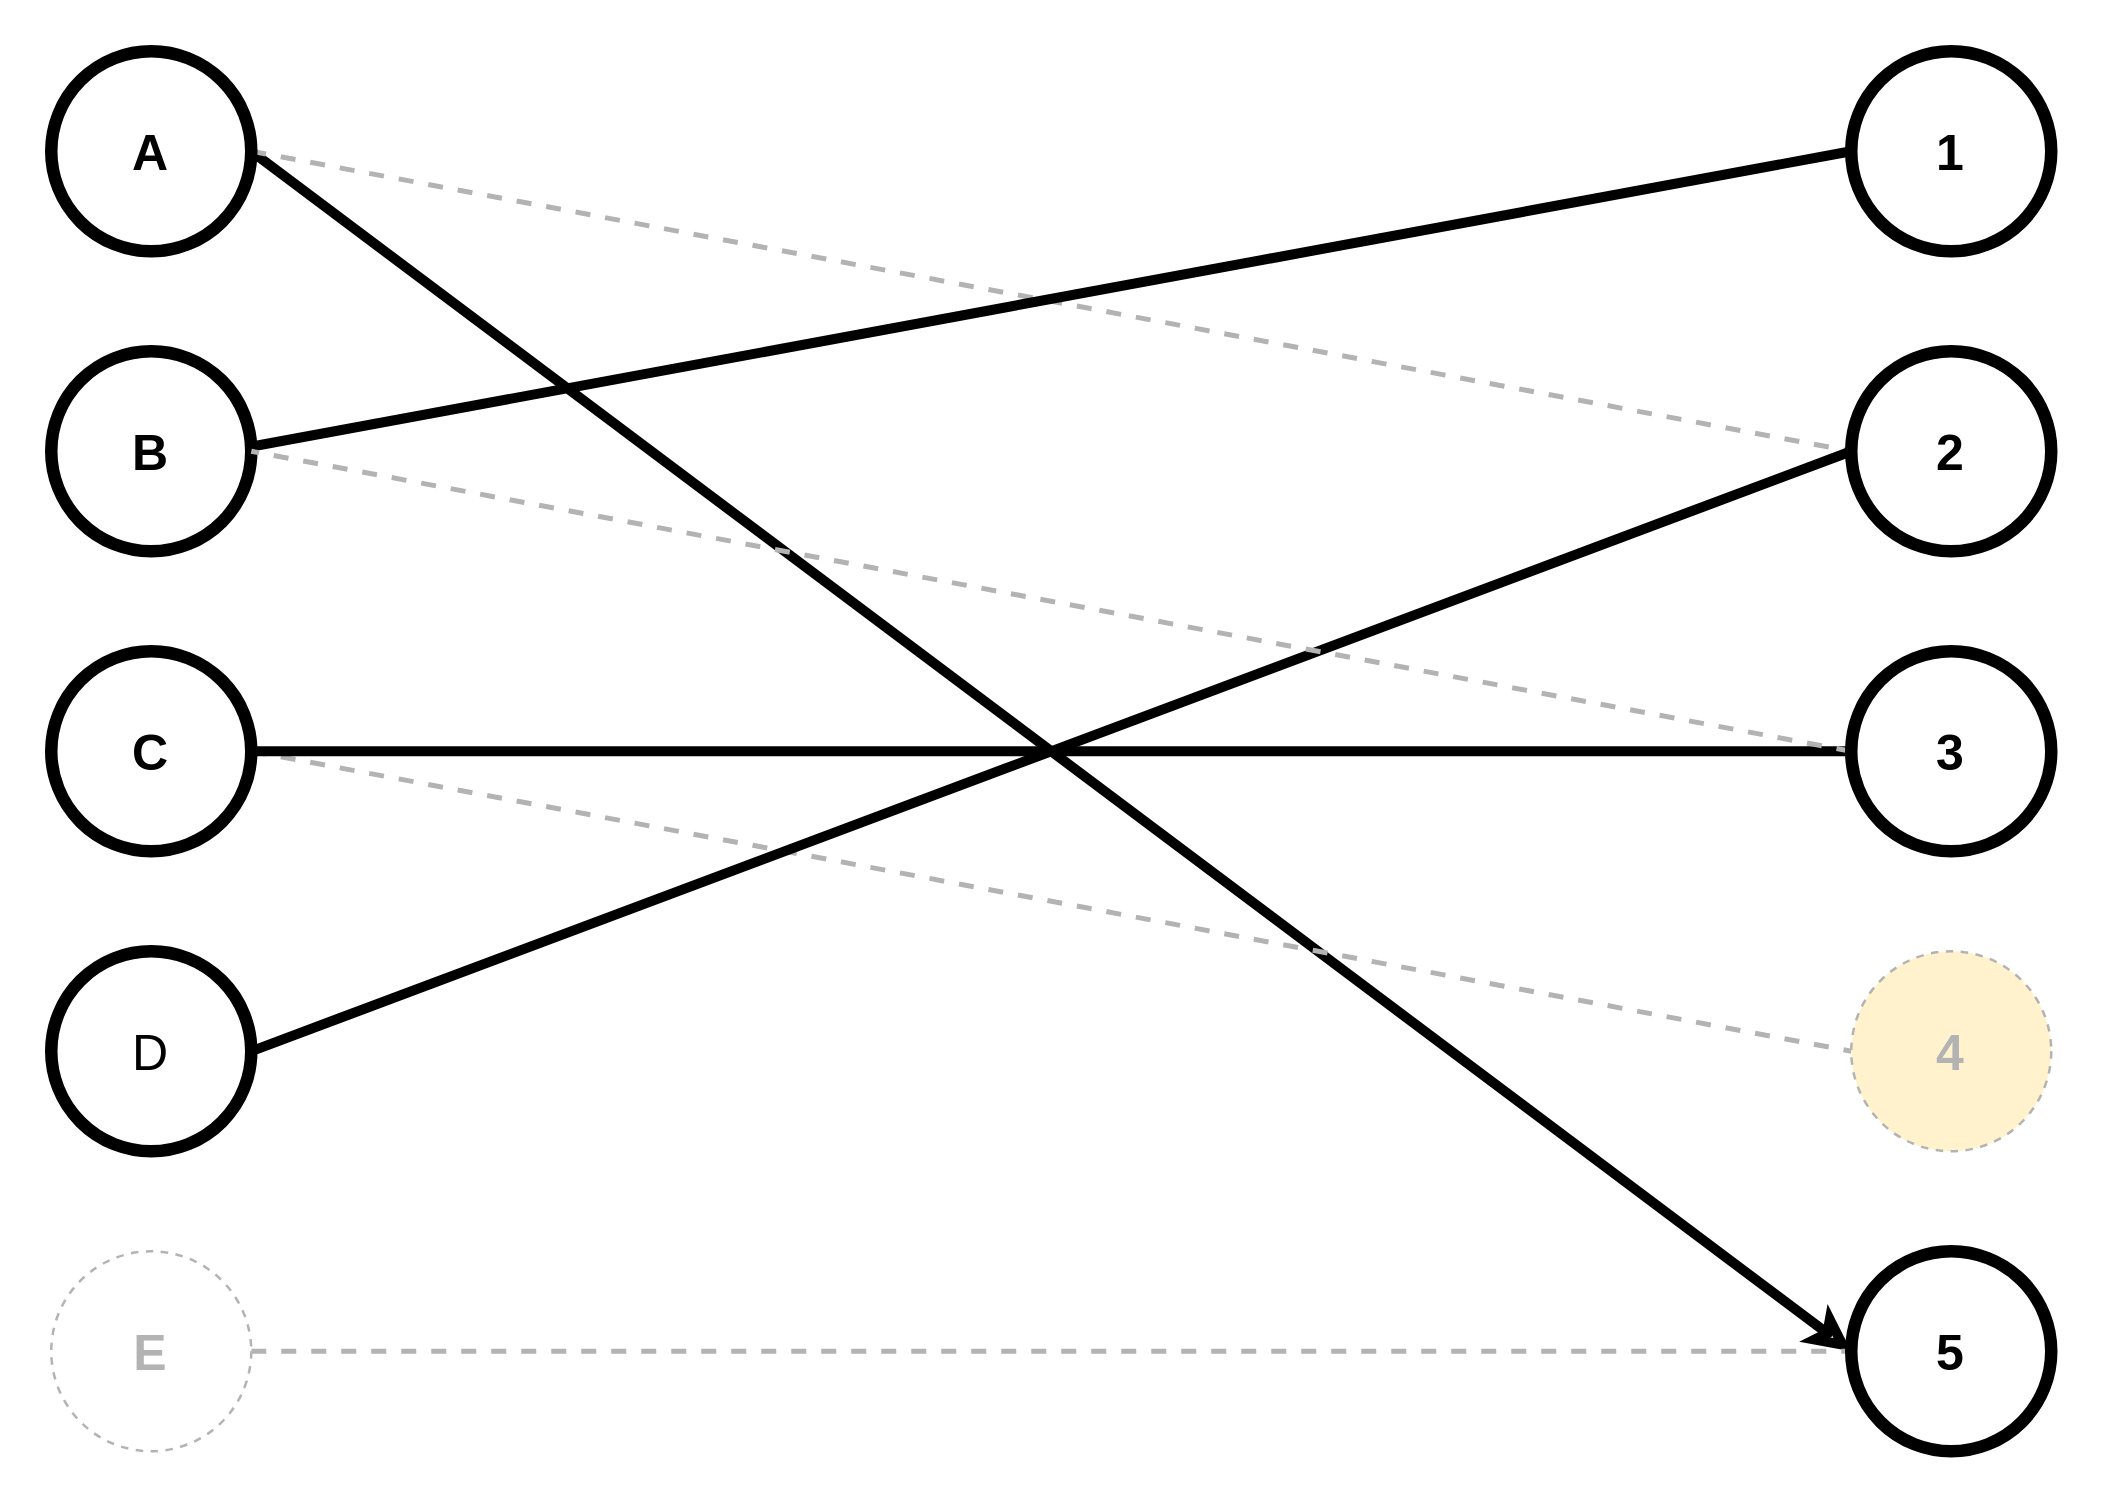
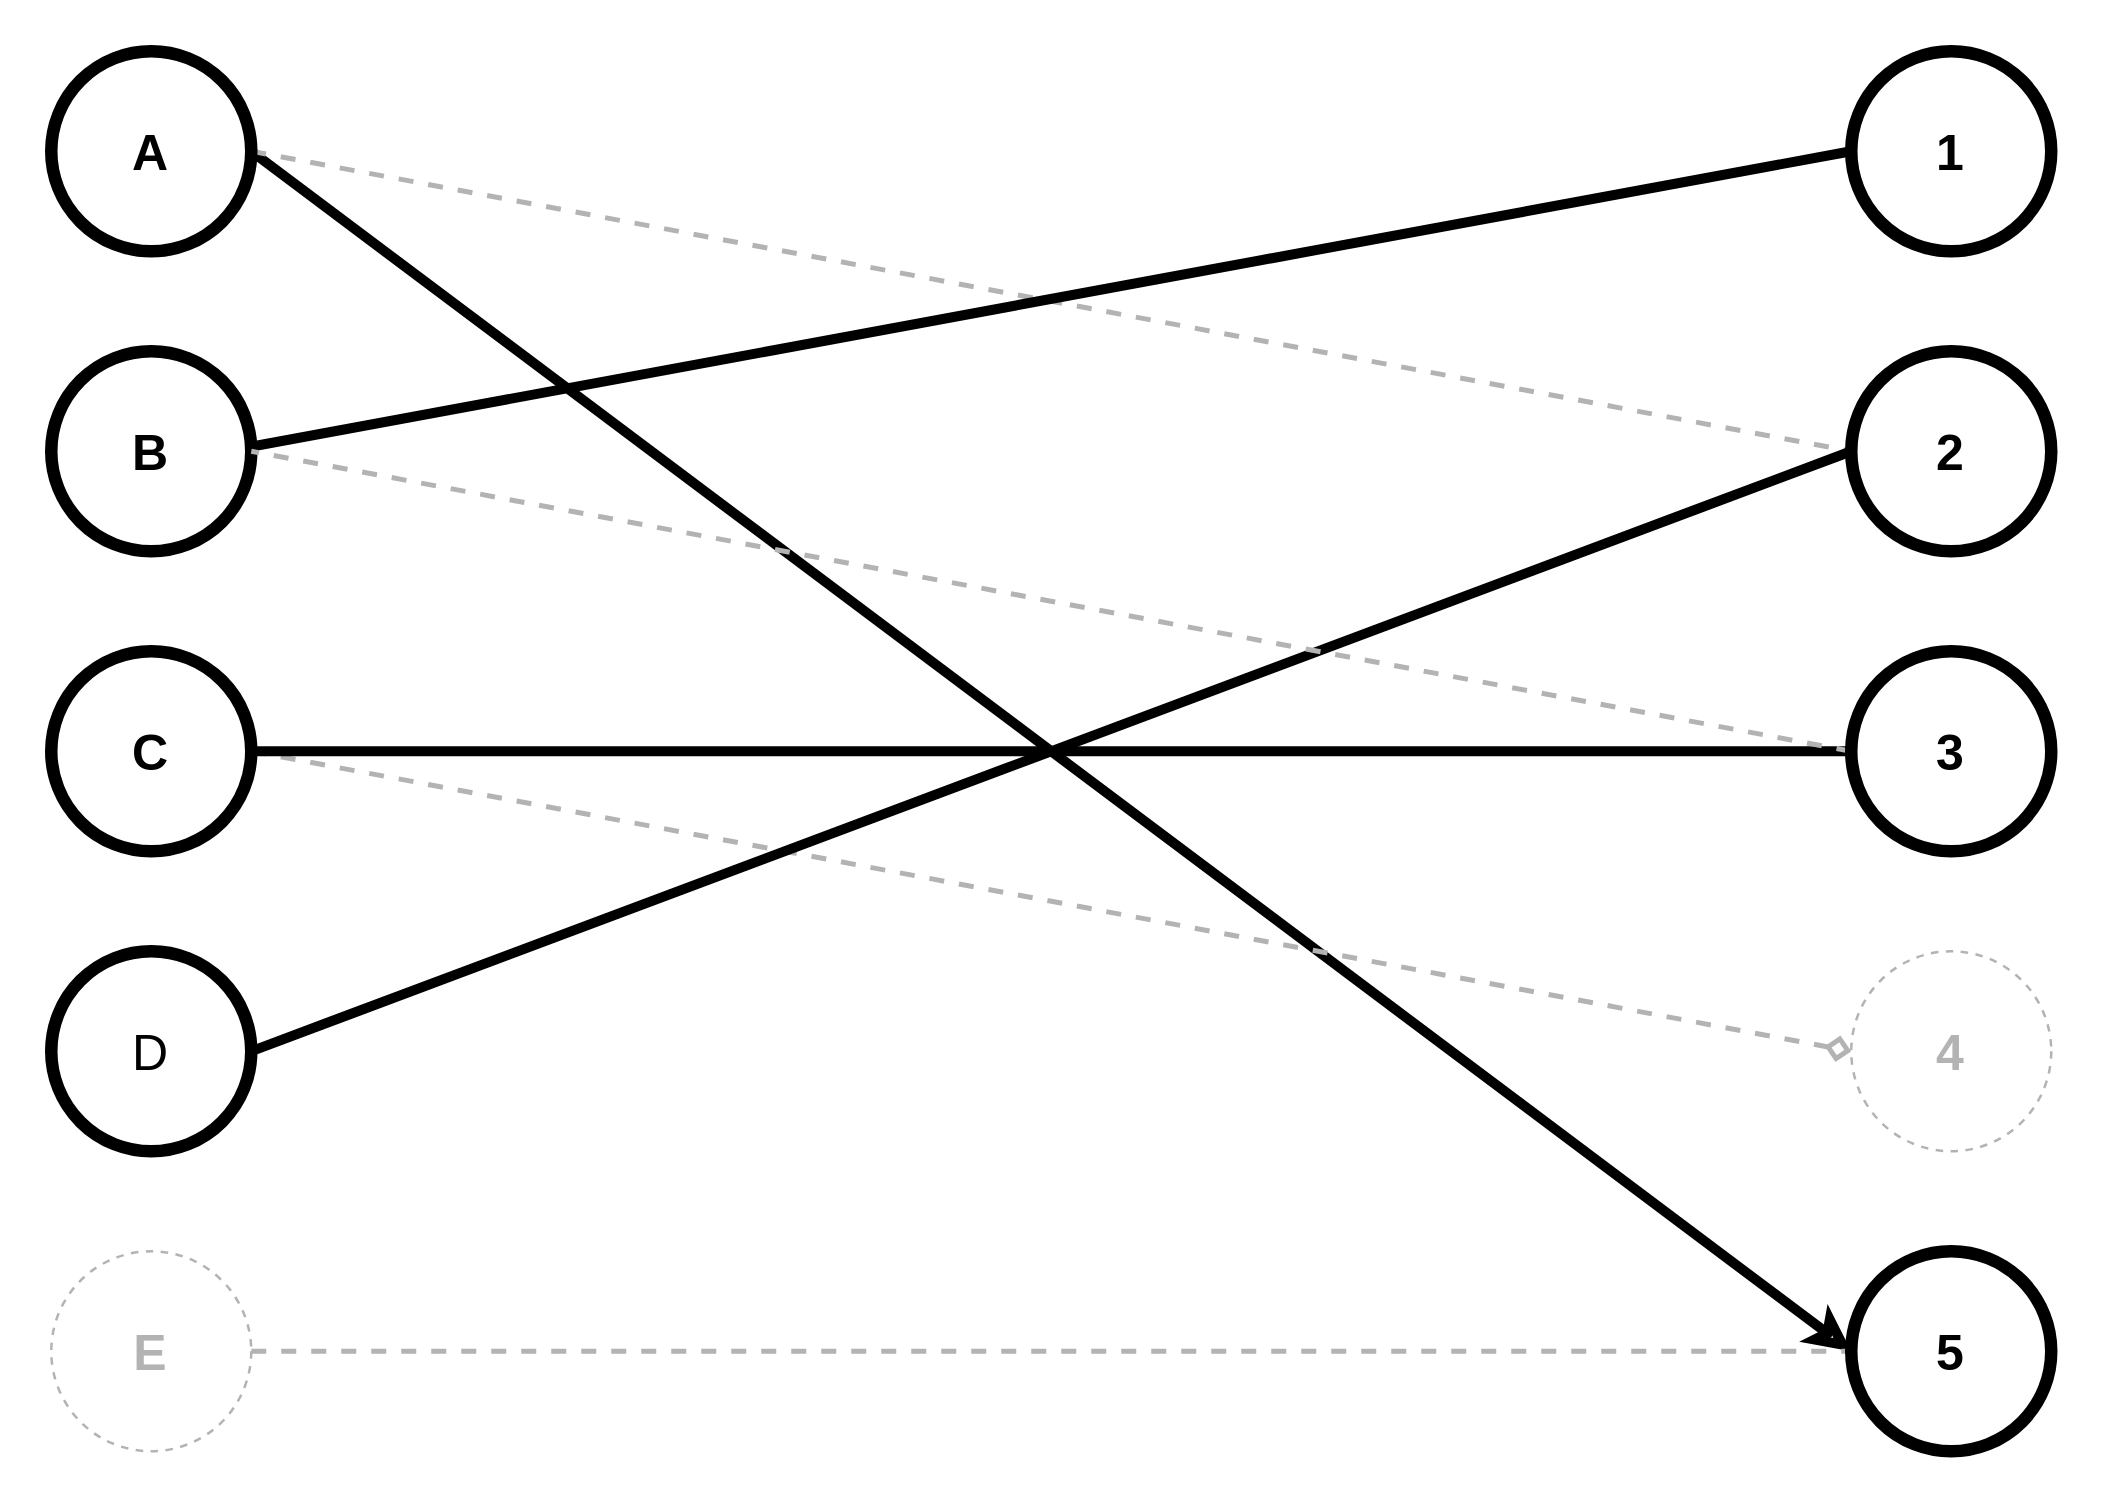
(1840, 1049) -> (1827, 1047)
(1951, 1051) -> (1951, 1051)
